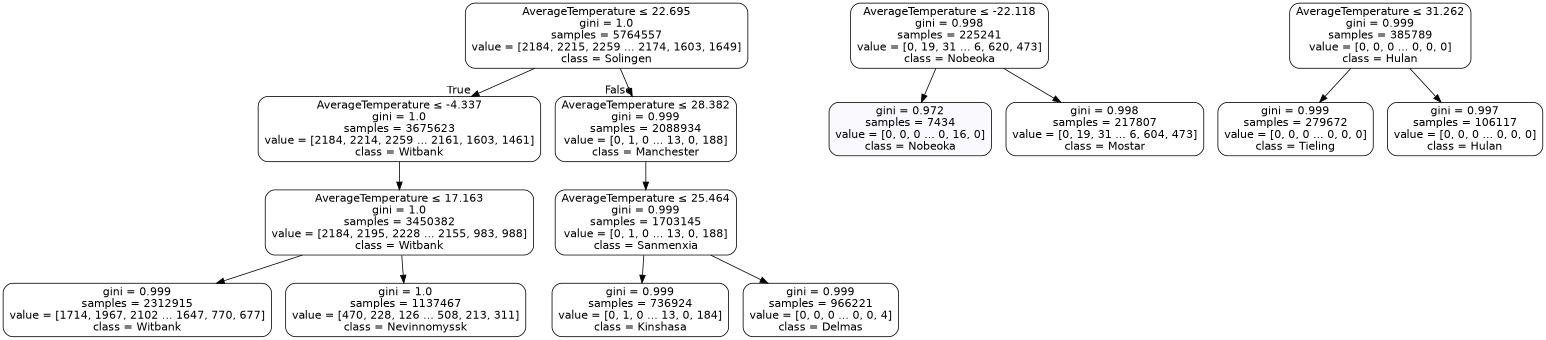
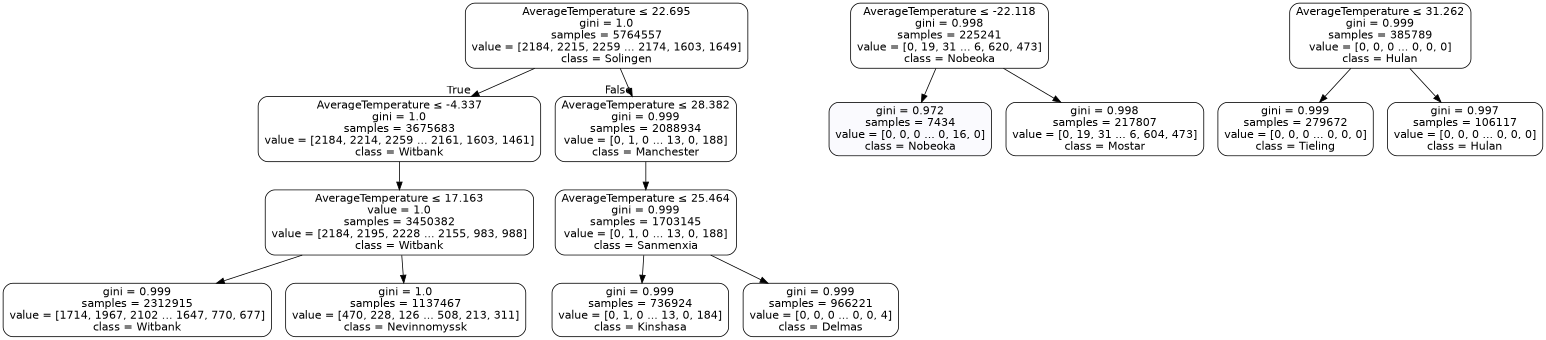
(399, 129) -> (399, 129)
(399, 210) -> (399, 210)
